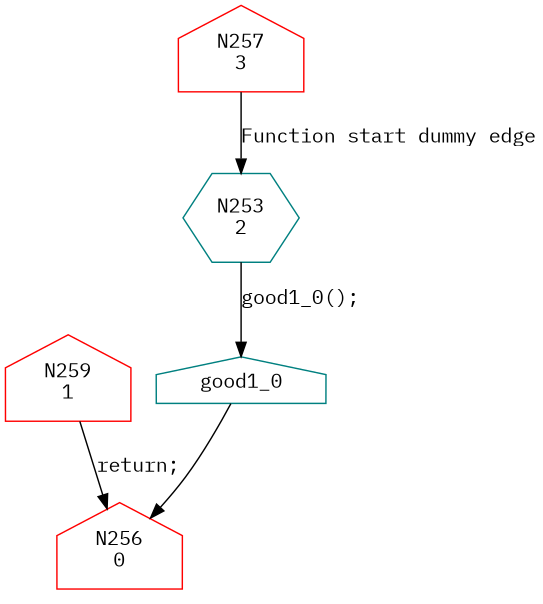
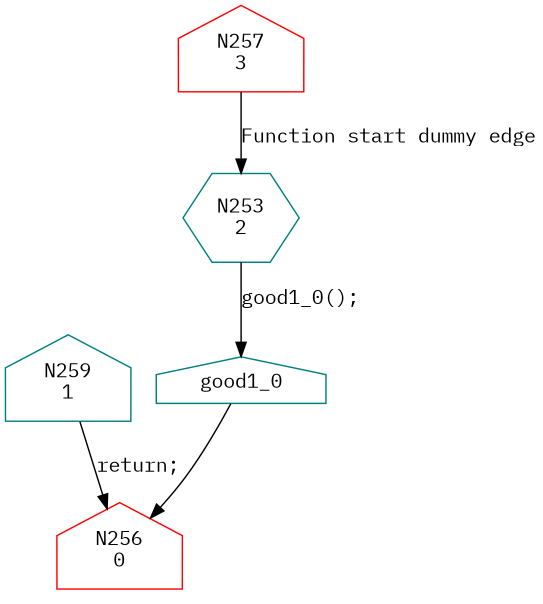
(68, 383) -> (68, 383)
